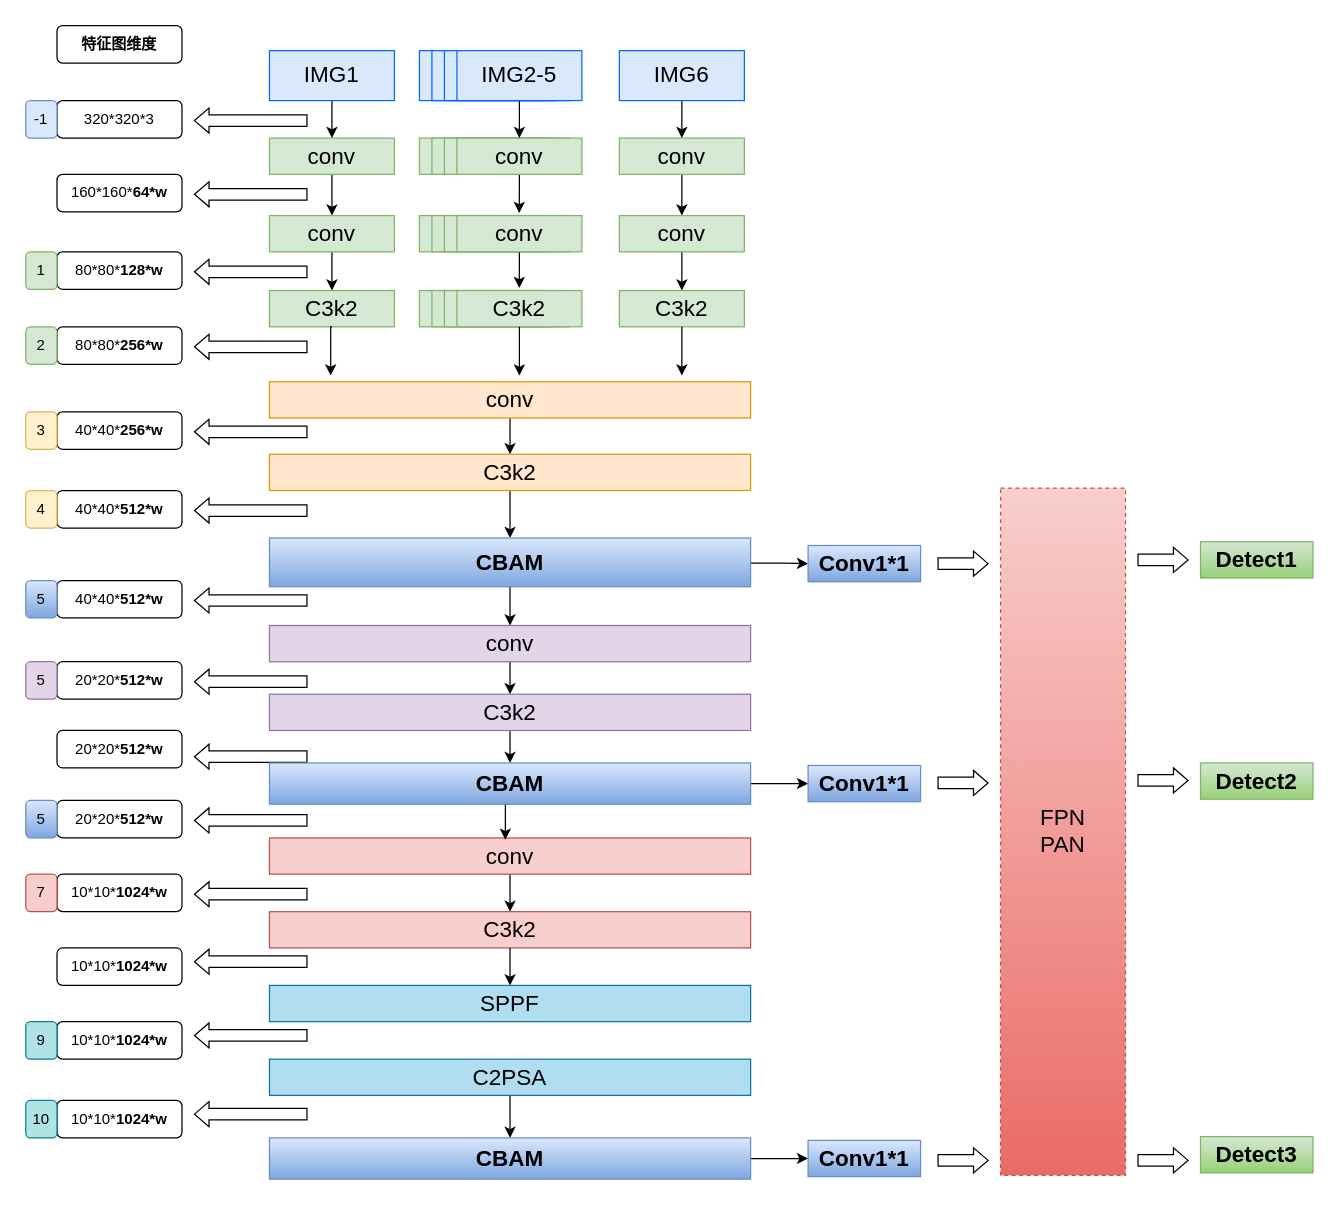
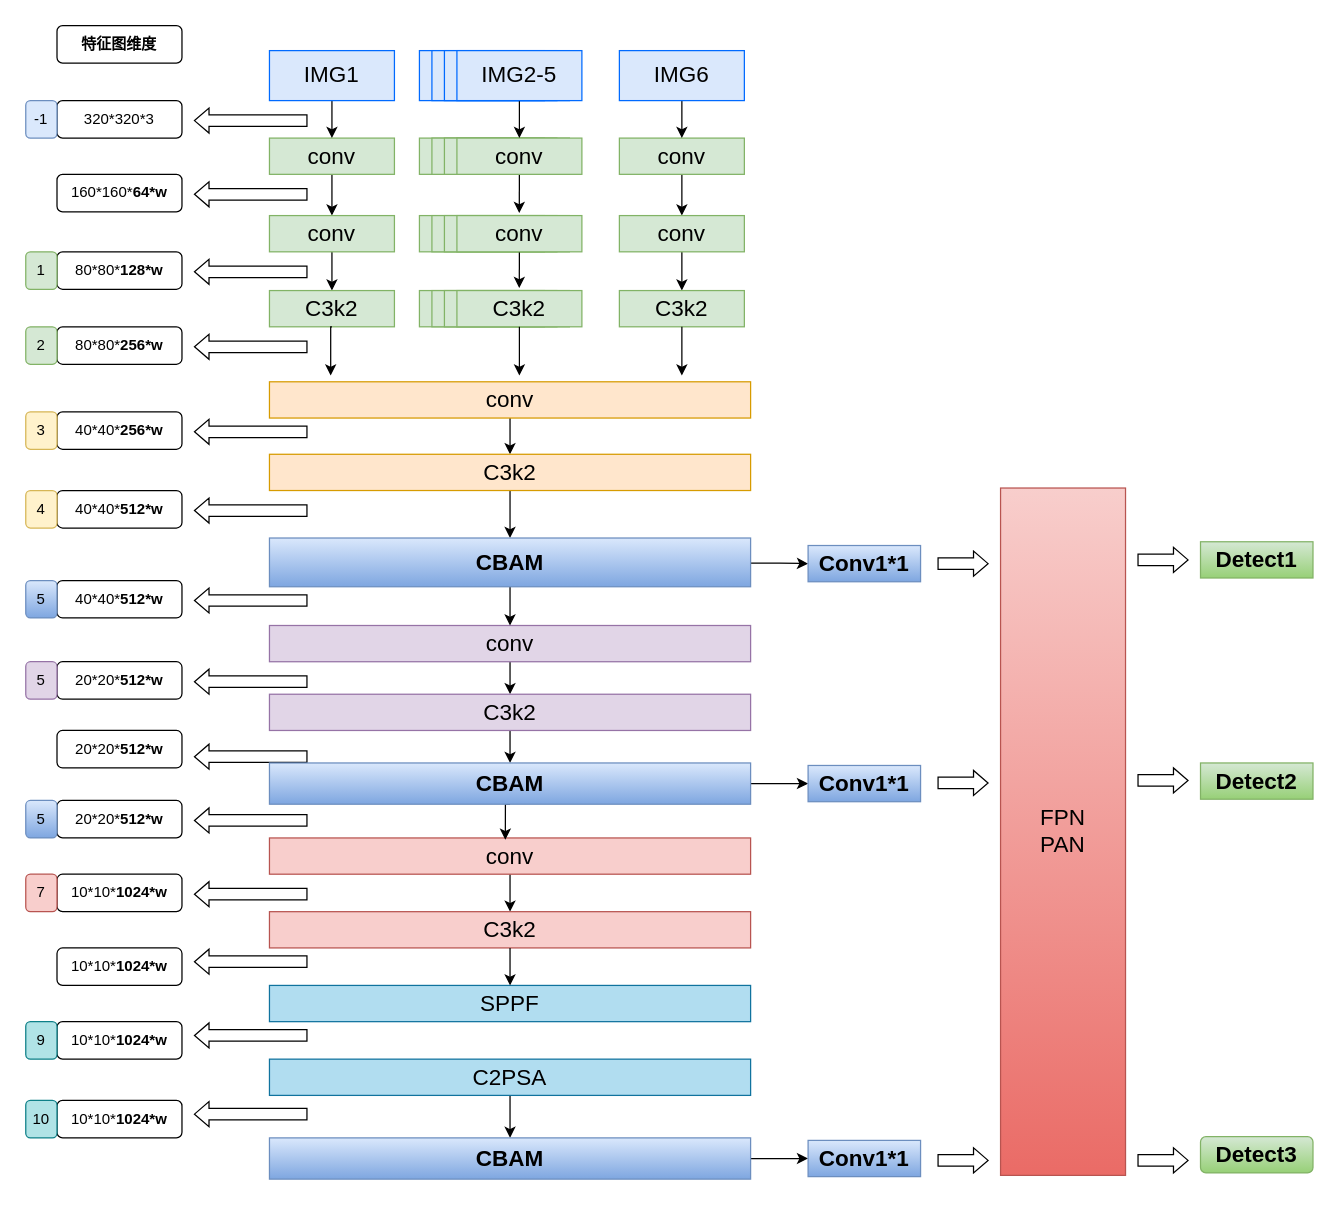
(1063, 832) -> (1063, 832)
(1257, 1155) -> (1257, 1155)
